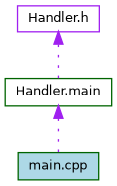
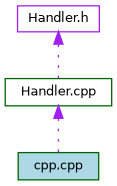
(58, 92) -> (58, 92)
(58, 166) -> (58, 166)
